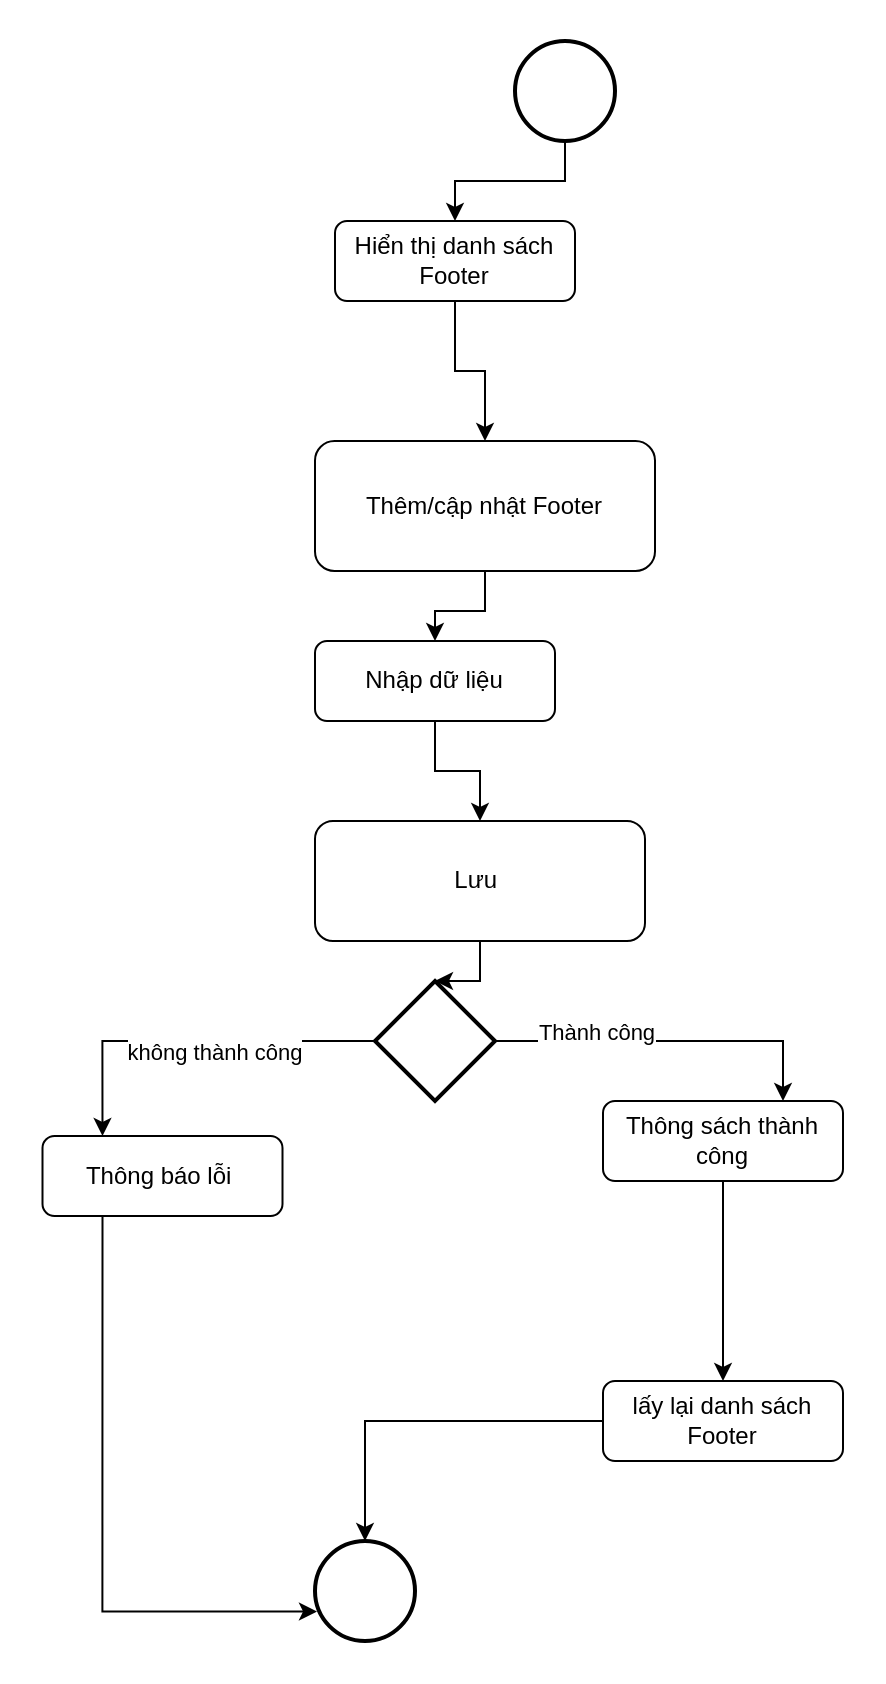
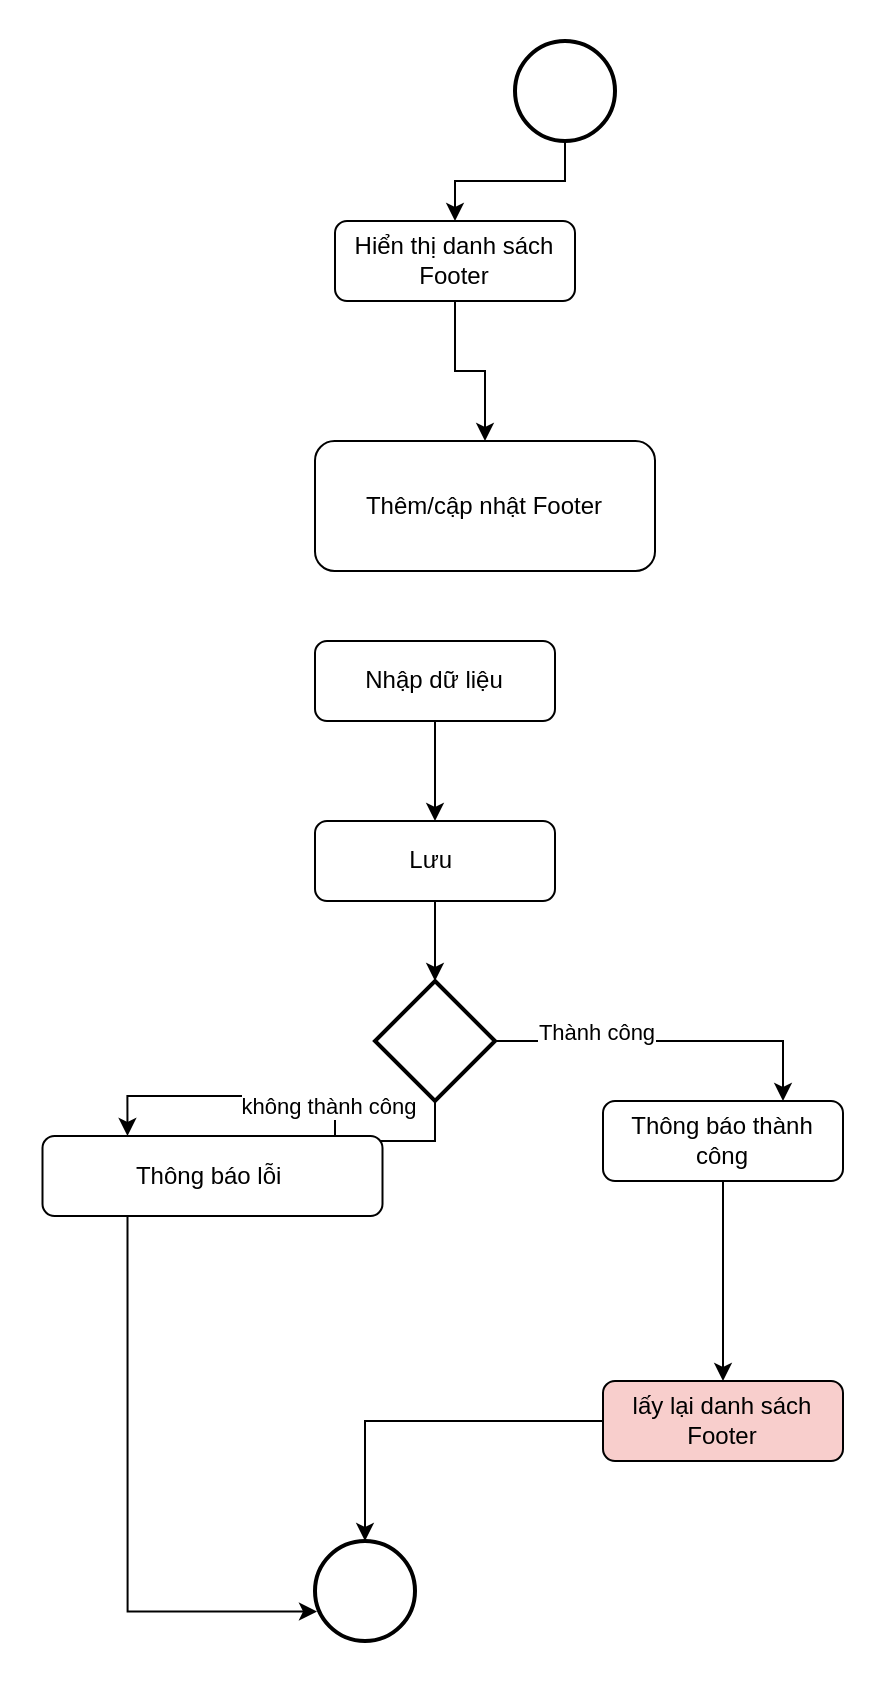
(472, 611) -> none
(480, 881) -> (435, 861)
(723, 1141) -> (723, 1141)
(163, 1176) -> (213, 1176)
(723, 1421) -> (723, 1421)
